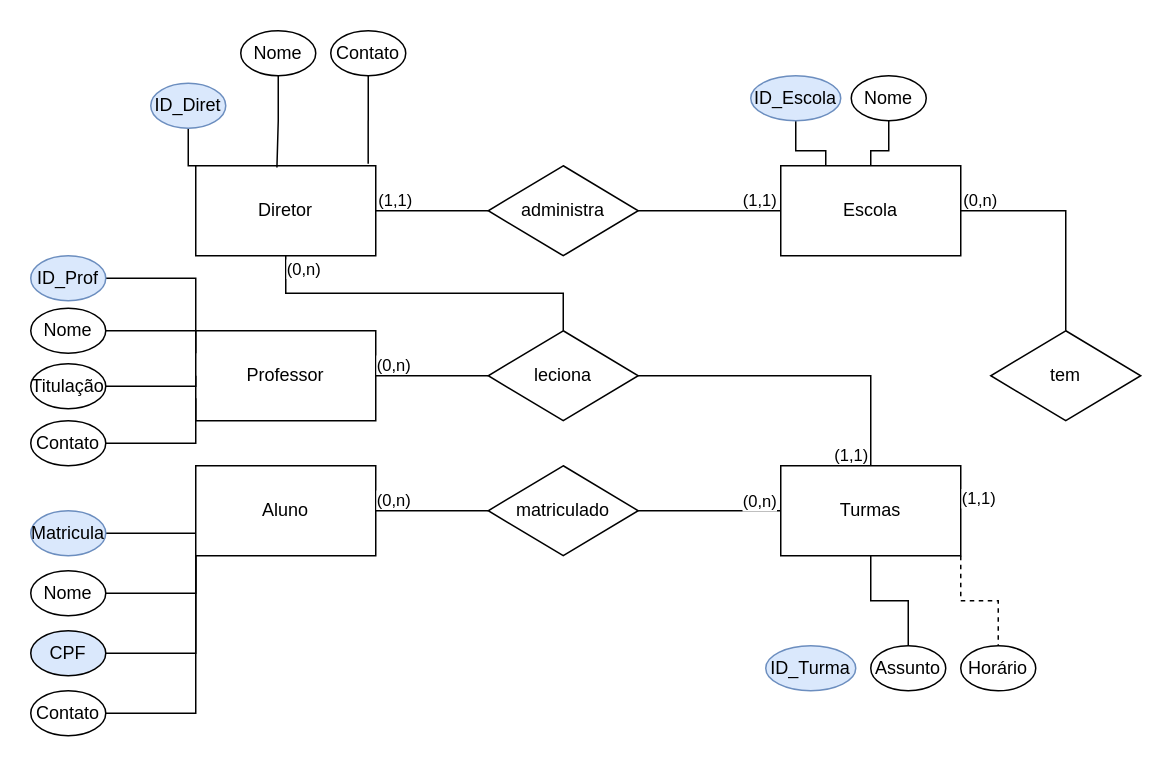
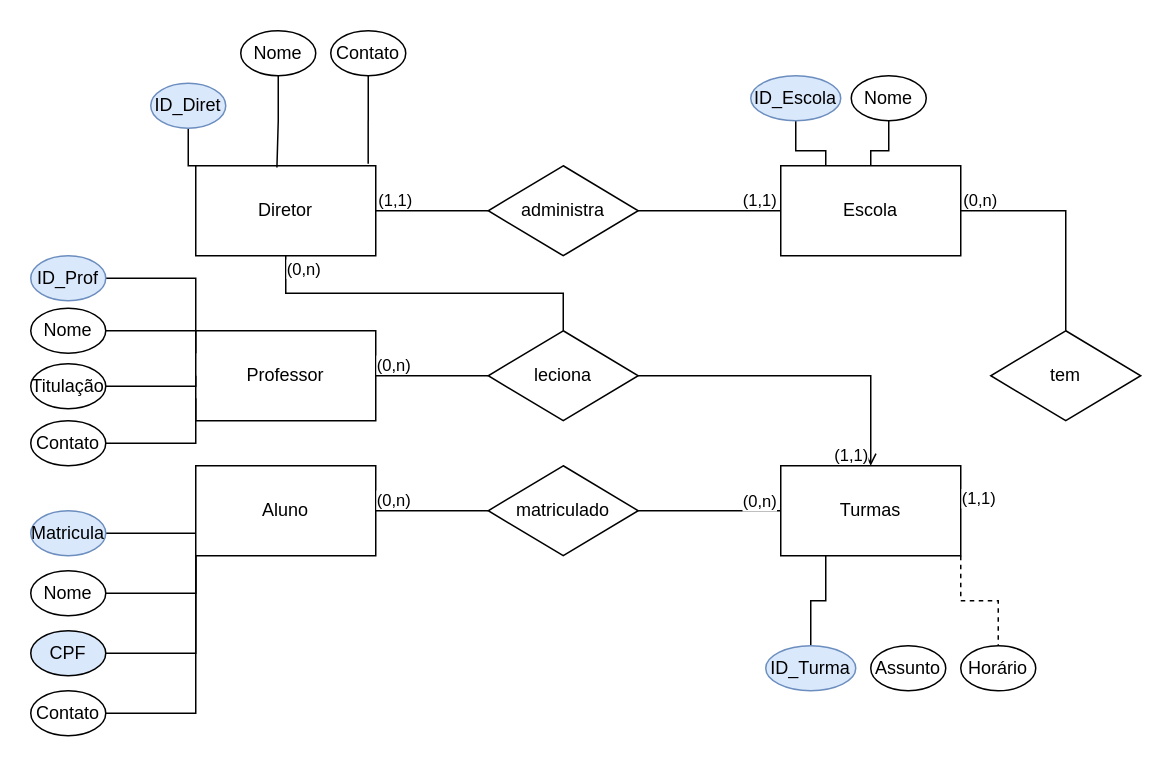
(871, 459) -> (871, 458)
none -> (818, 601)
(890, 601) -> none
